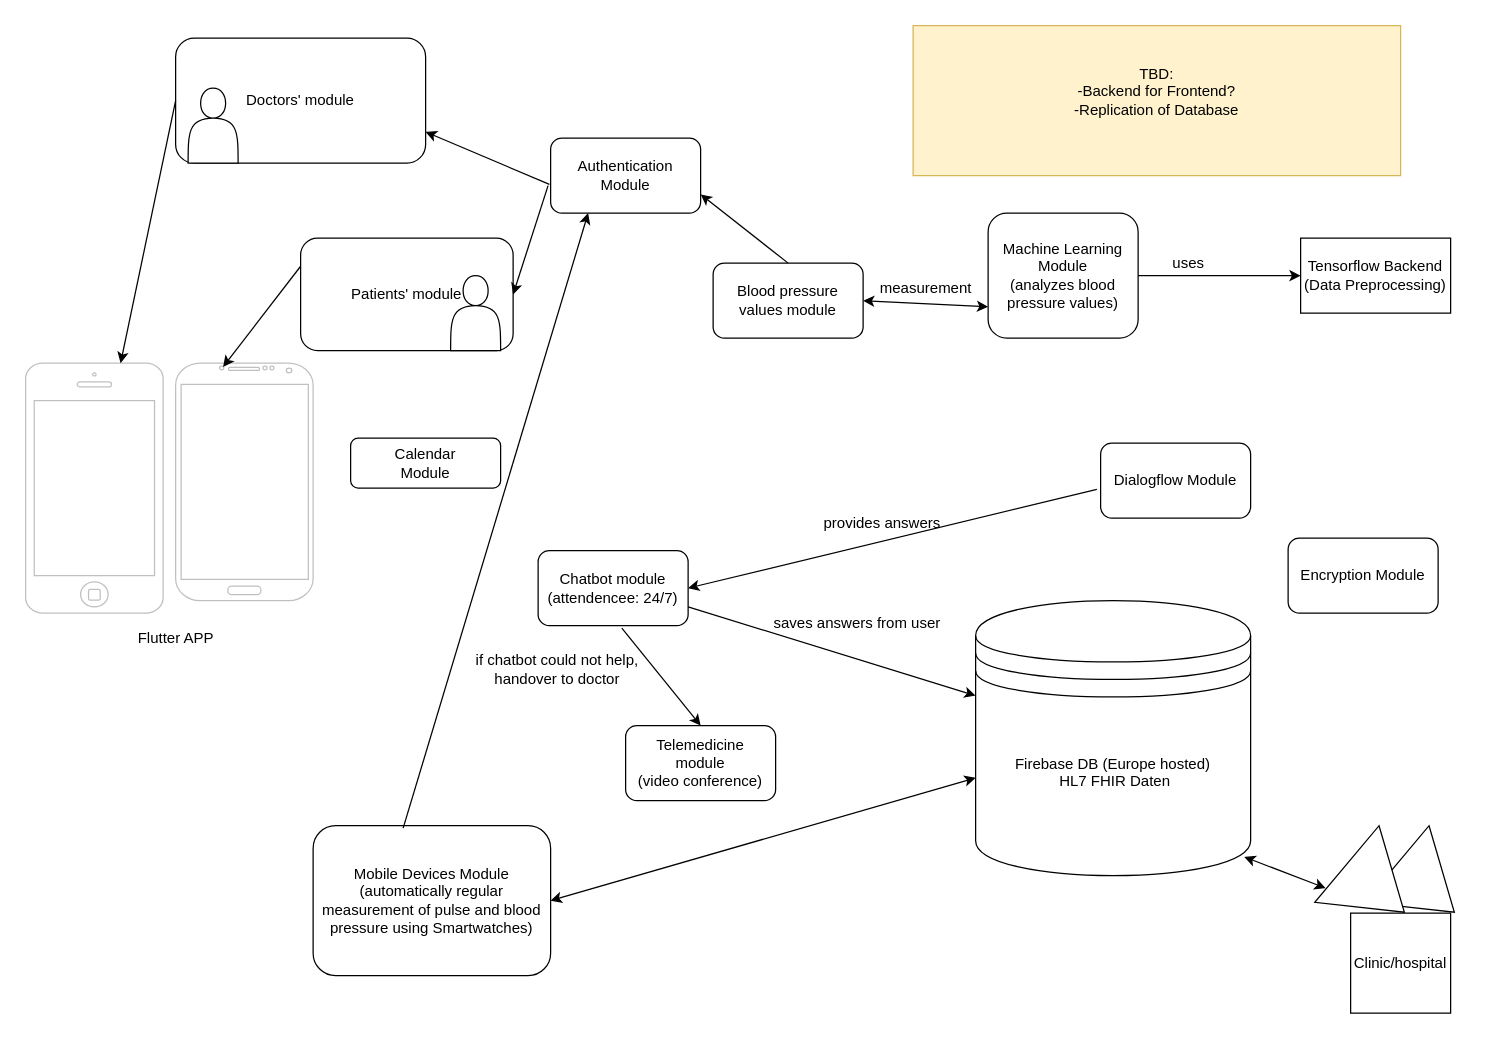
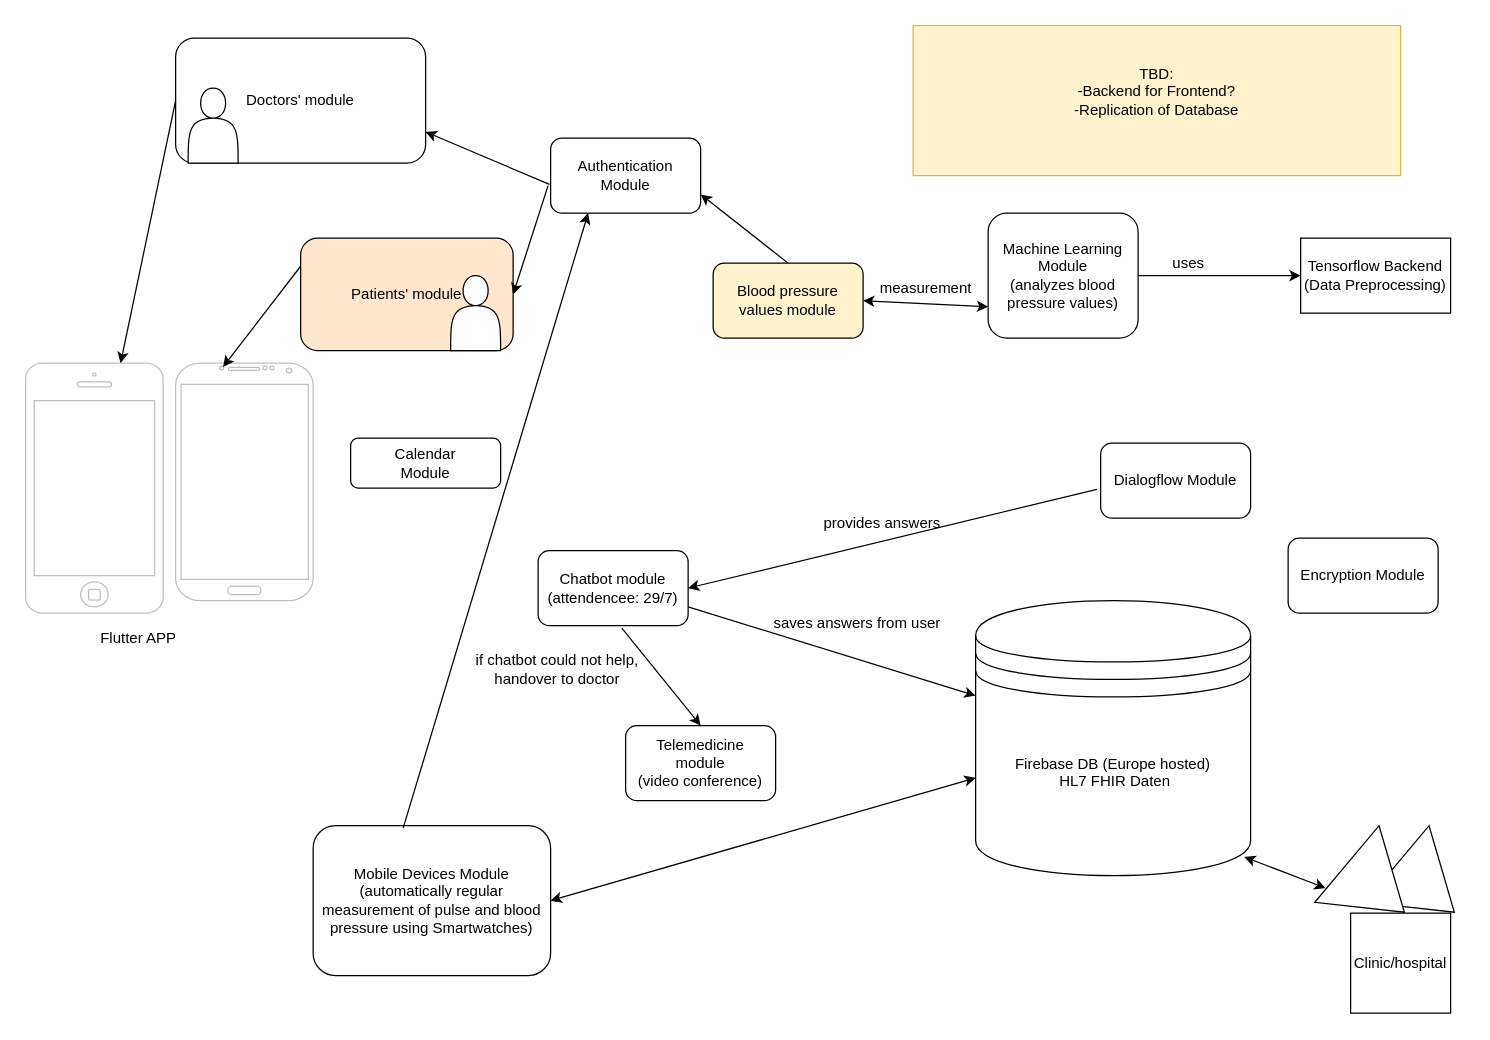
(407, 294) -> (407, 294)
(788, 301) -> (788, 301)
(613, 588) -> (613, 588)
(176, 638) -> (138, 638)
